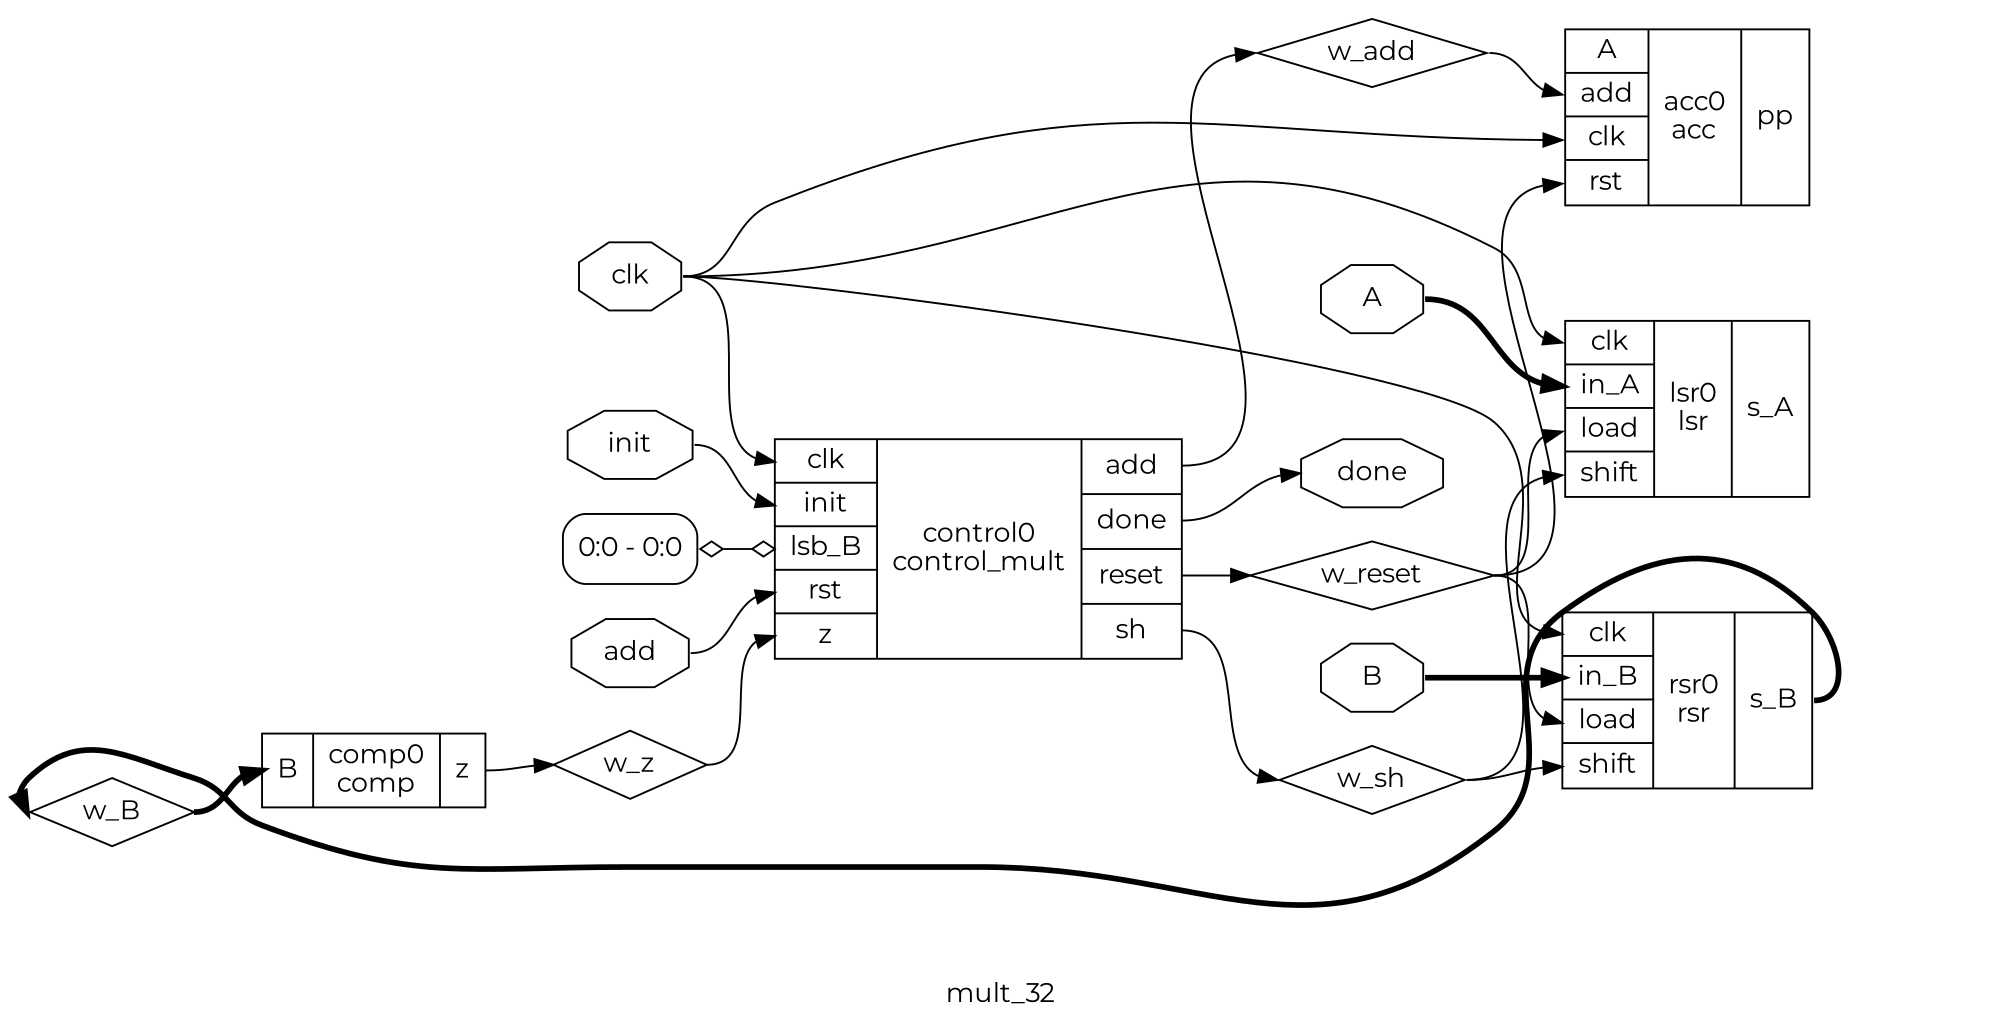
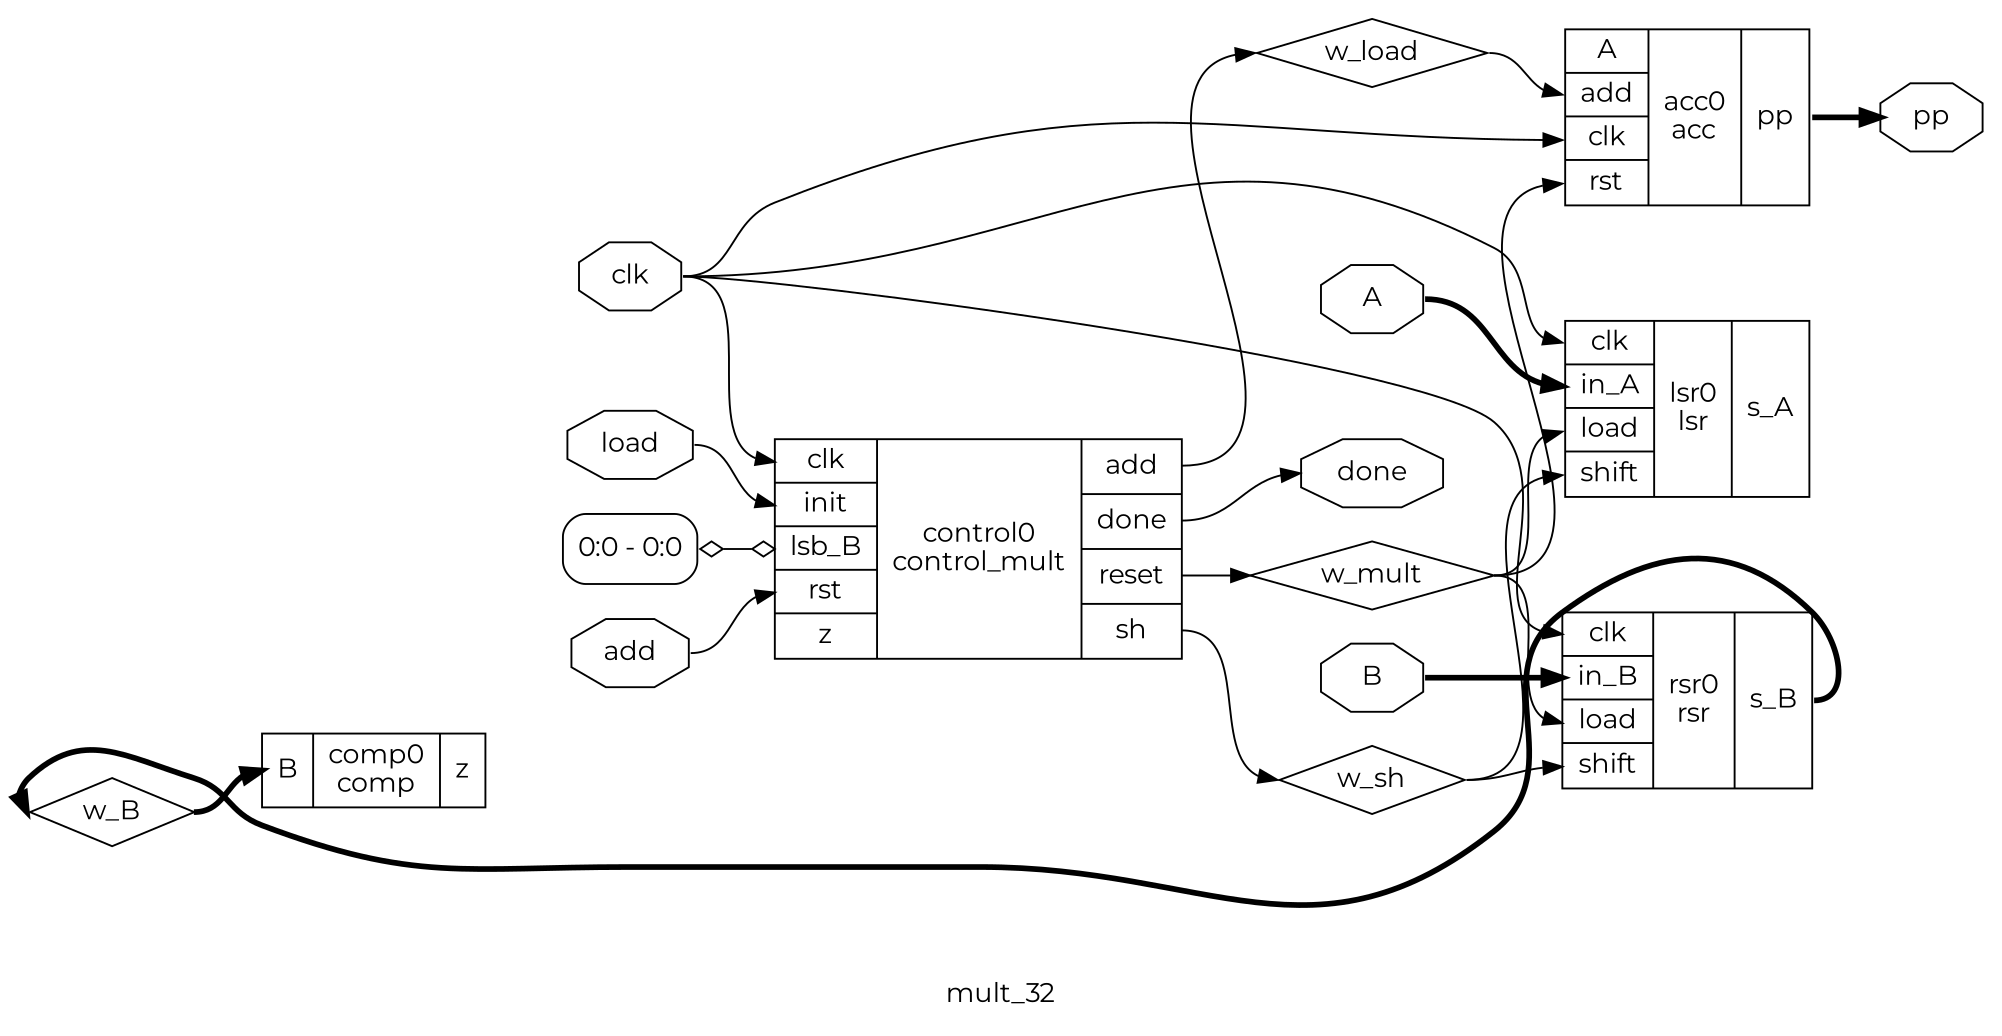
(1372, 53) -> (1372, 53)
none -> (1931, 117)
(630, 445) -> (630, 445)
(1372, 575) -> (1372, 575)
(630, 765) -> none
